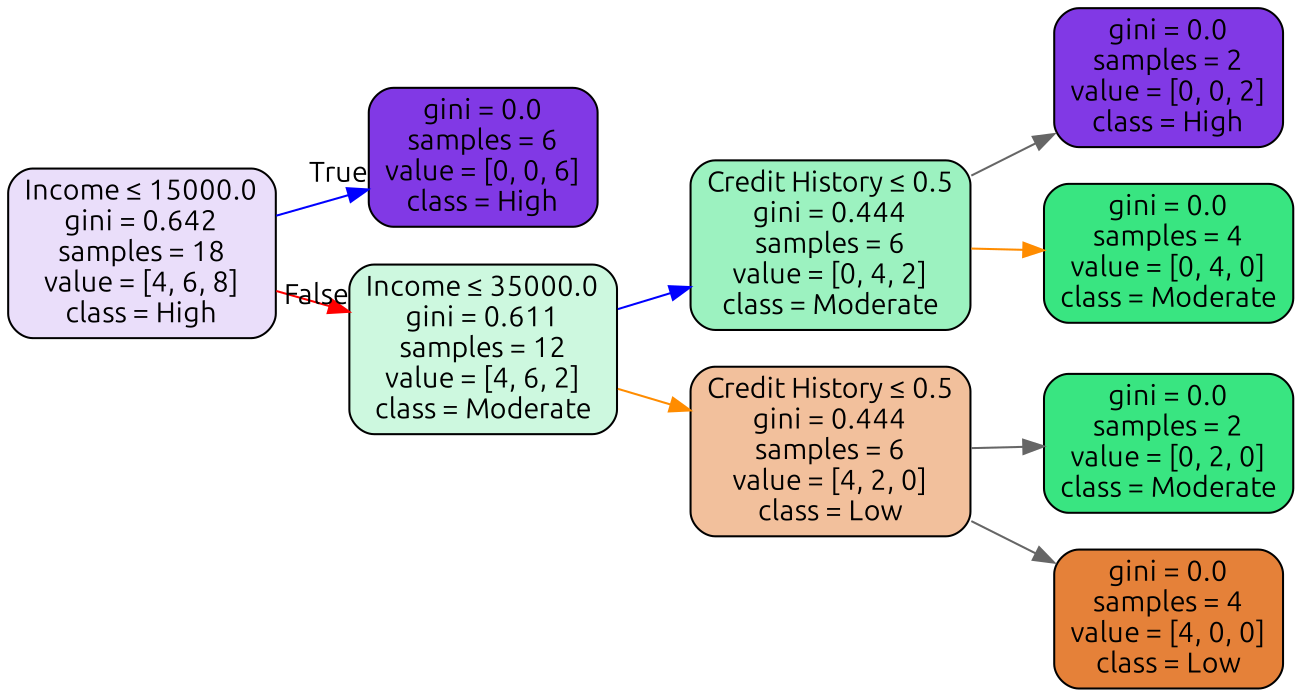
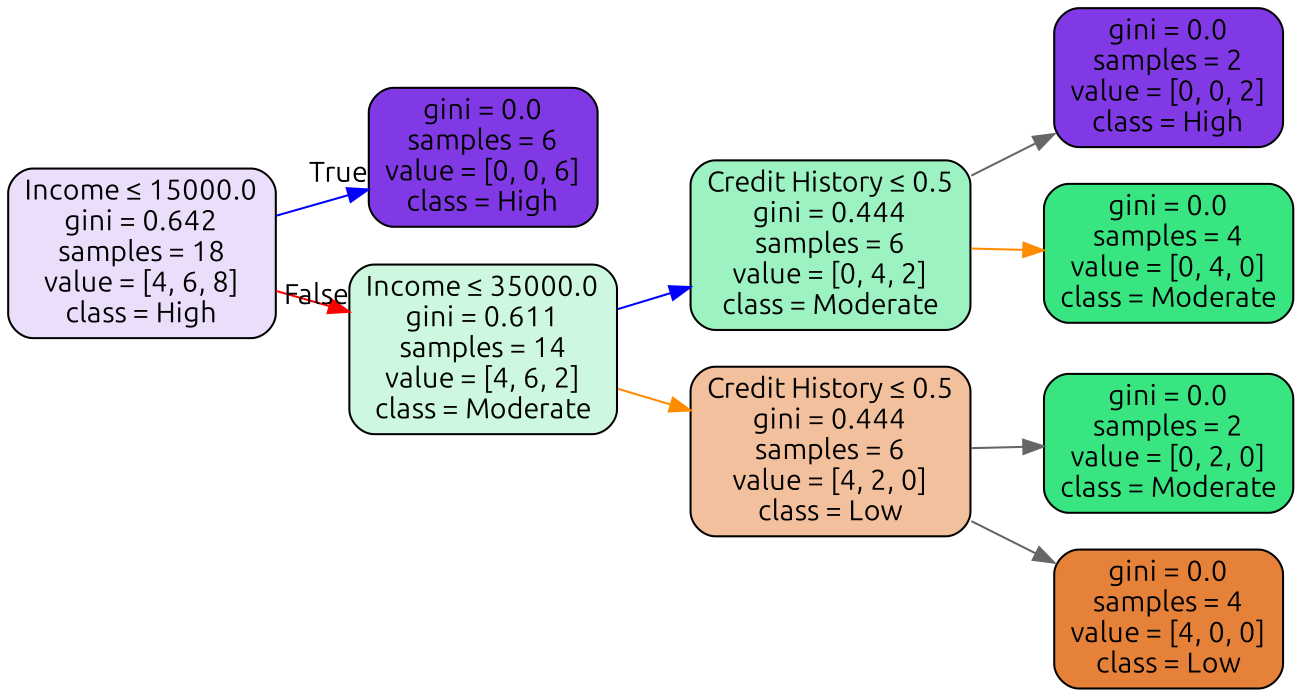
(483, 348) -> (483, 348)
